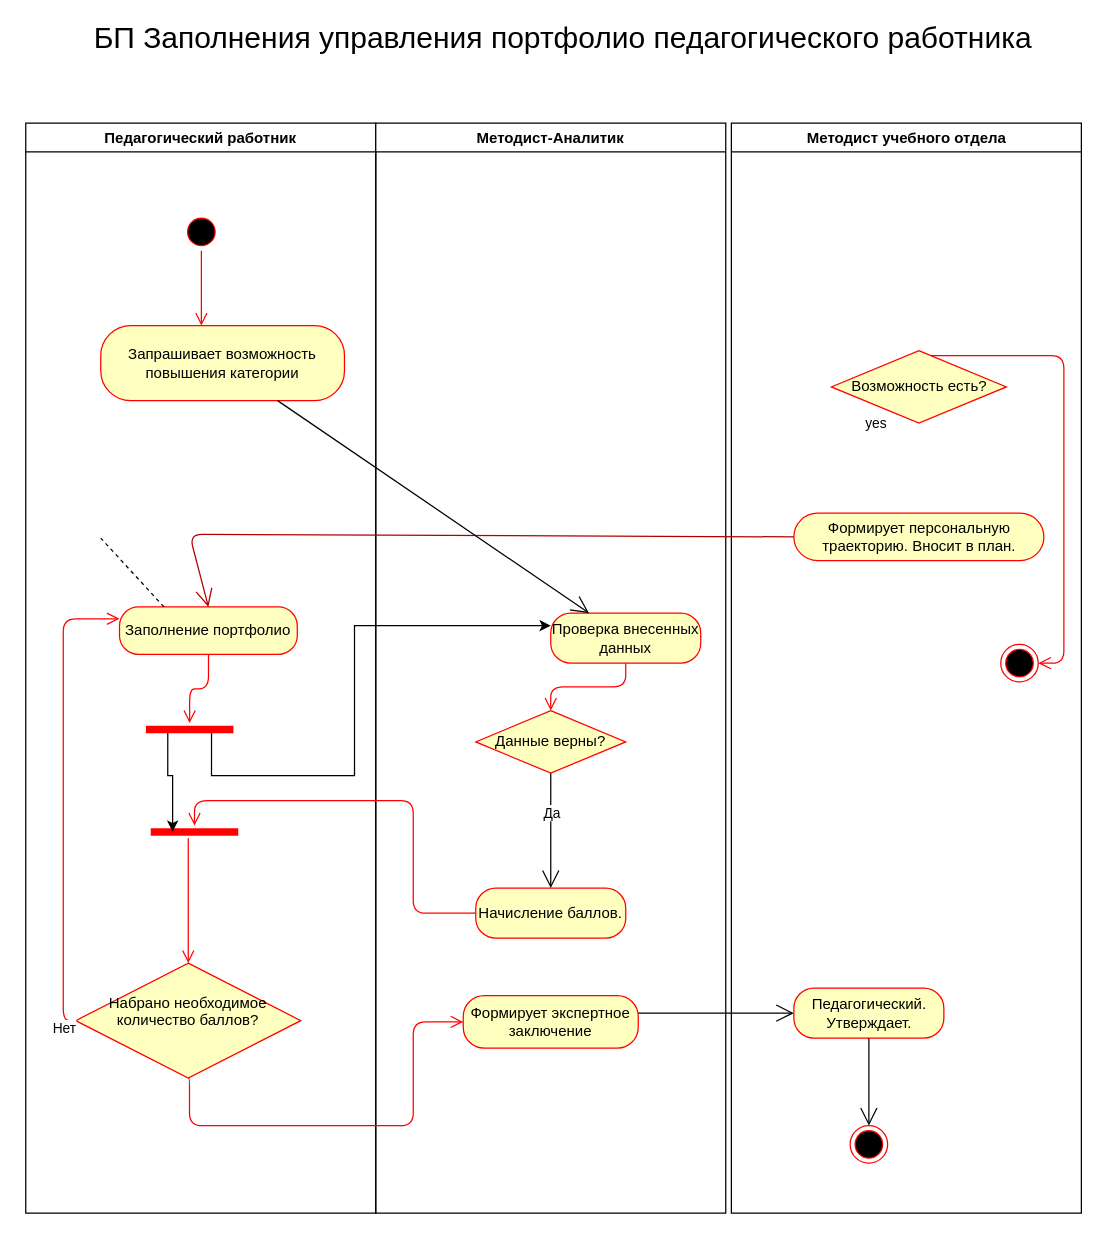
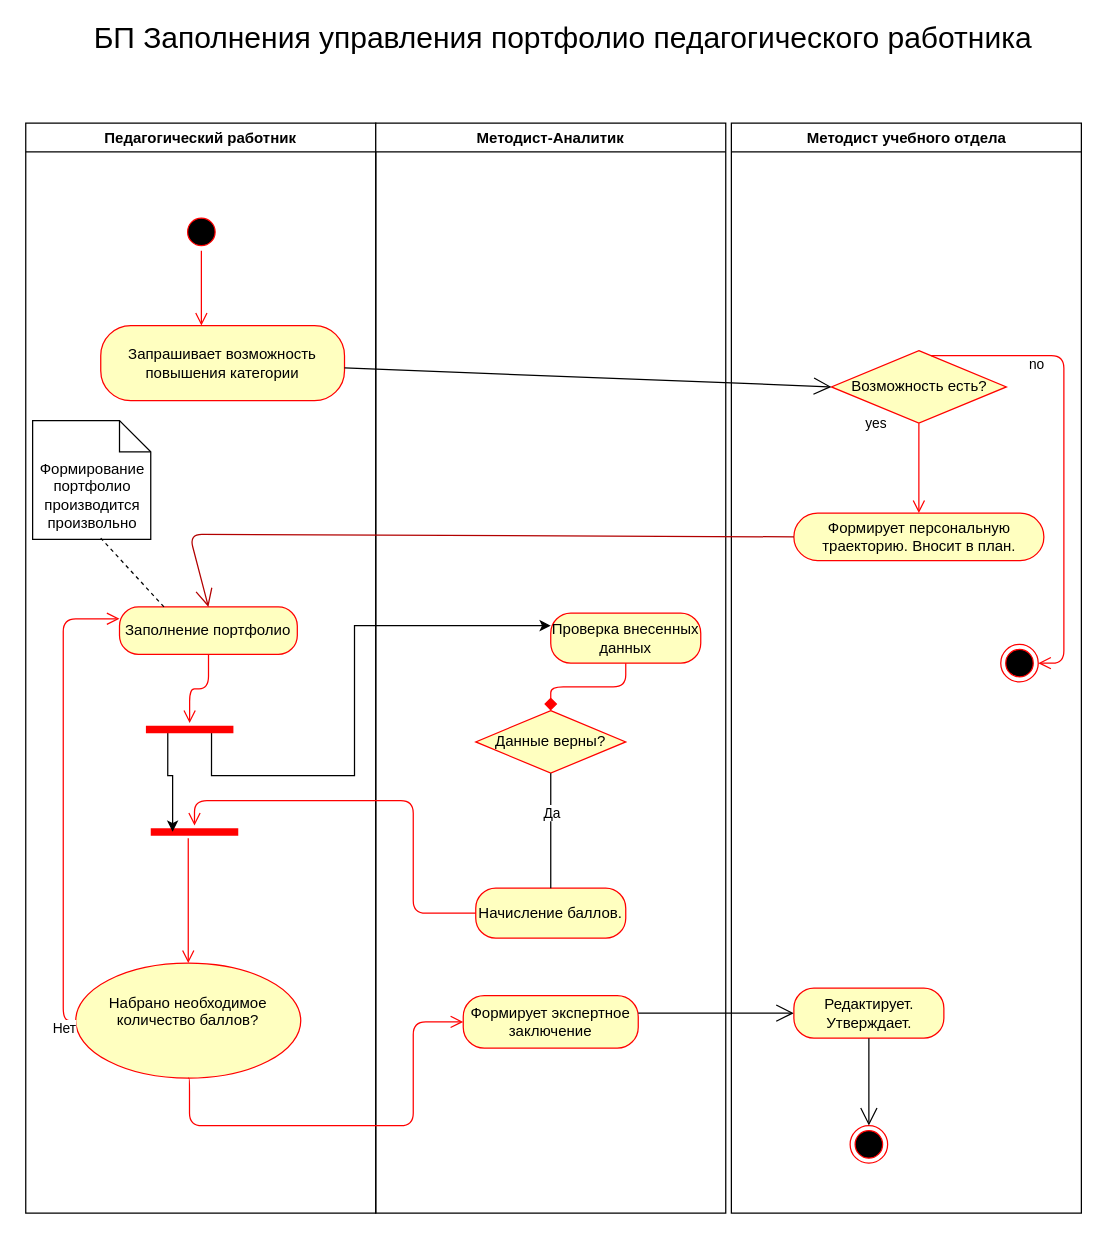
none -> (919, 465)
none -> (92, 480)
(432, 506) -> (586, 377)
(551, 698) -> (551, 692)
(551, 881) -> (551, 882)
(869, 1013) -> (869, 1013)
(188, 1021) -> (188, 1021)
